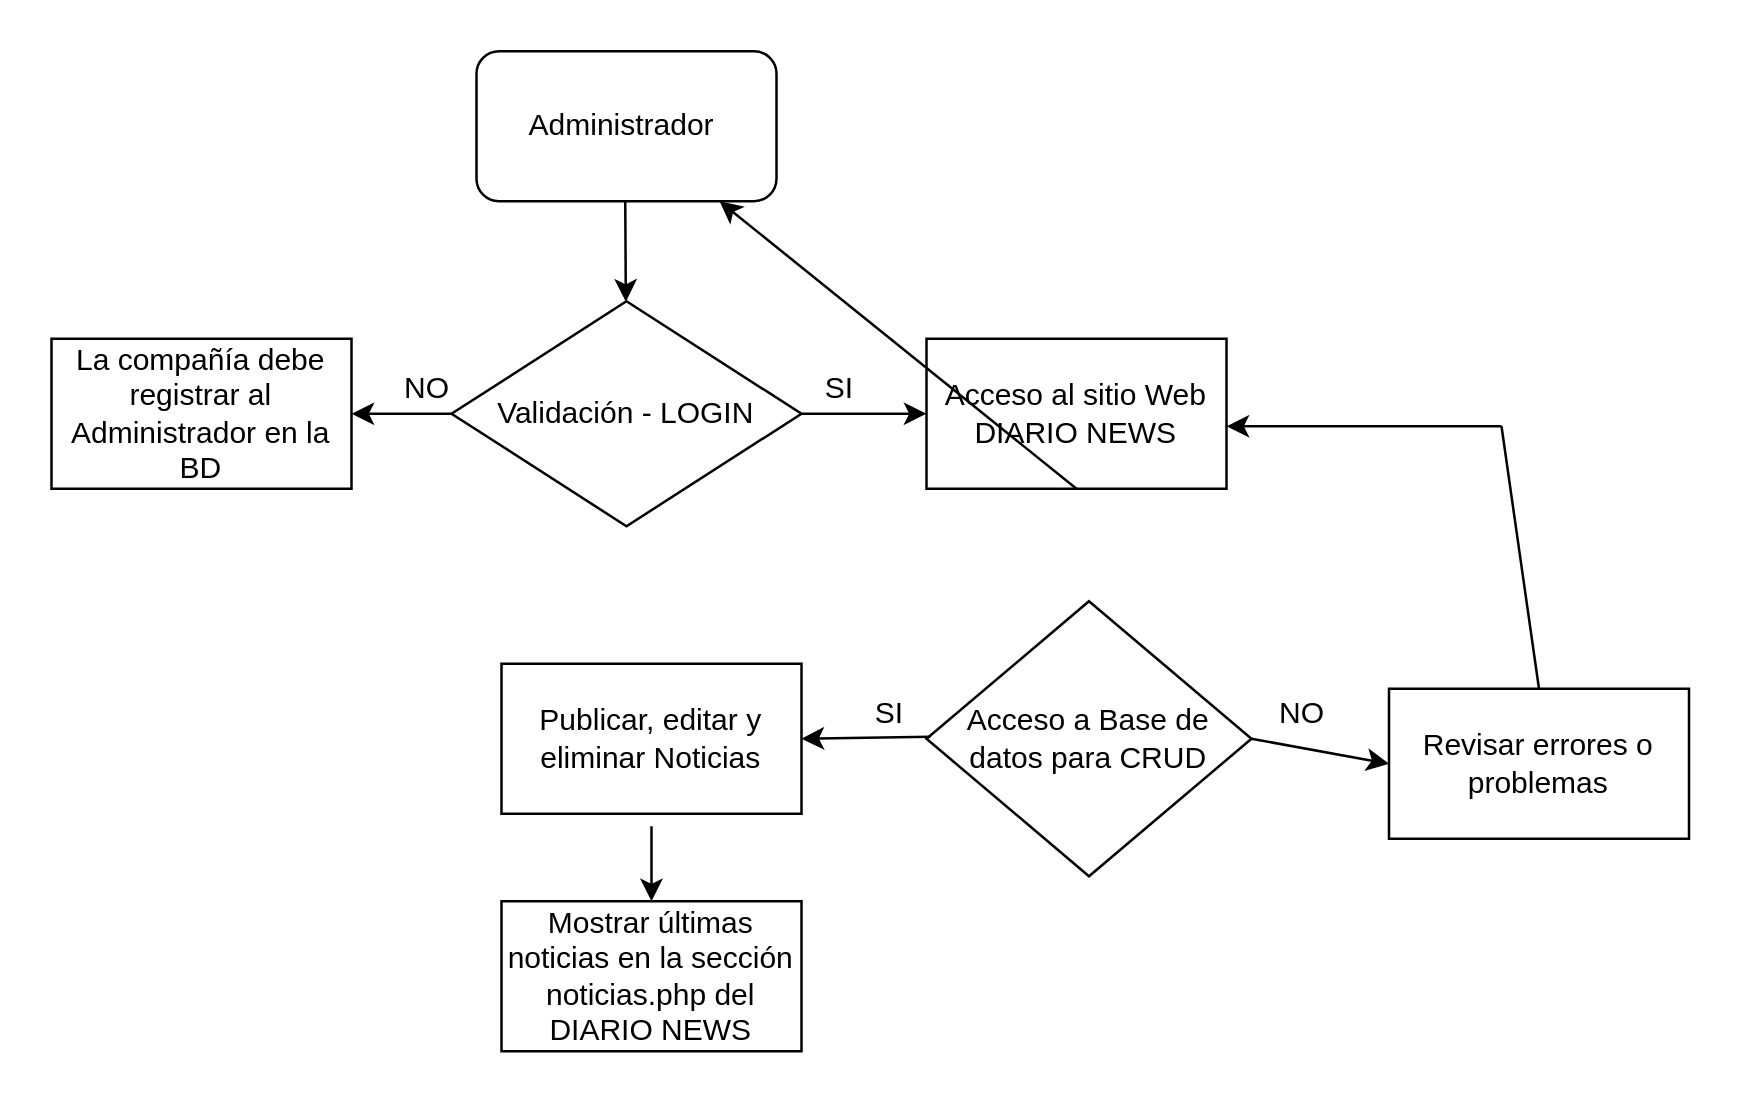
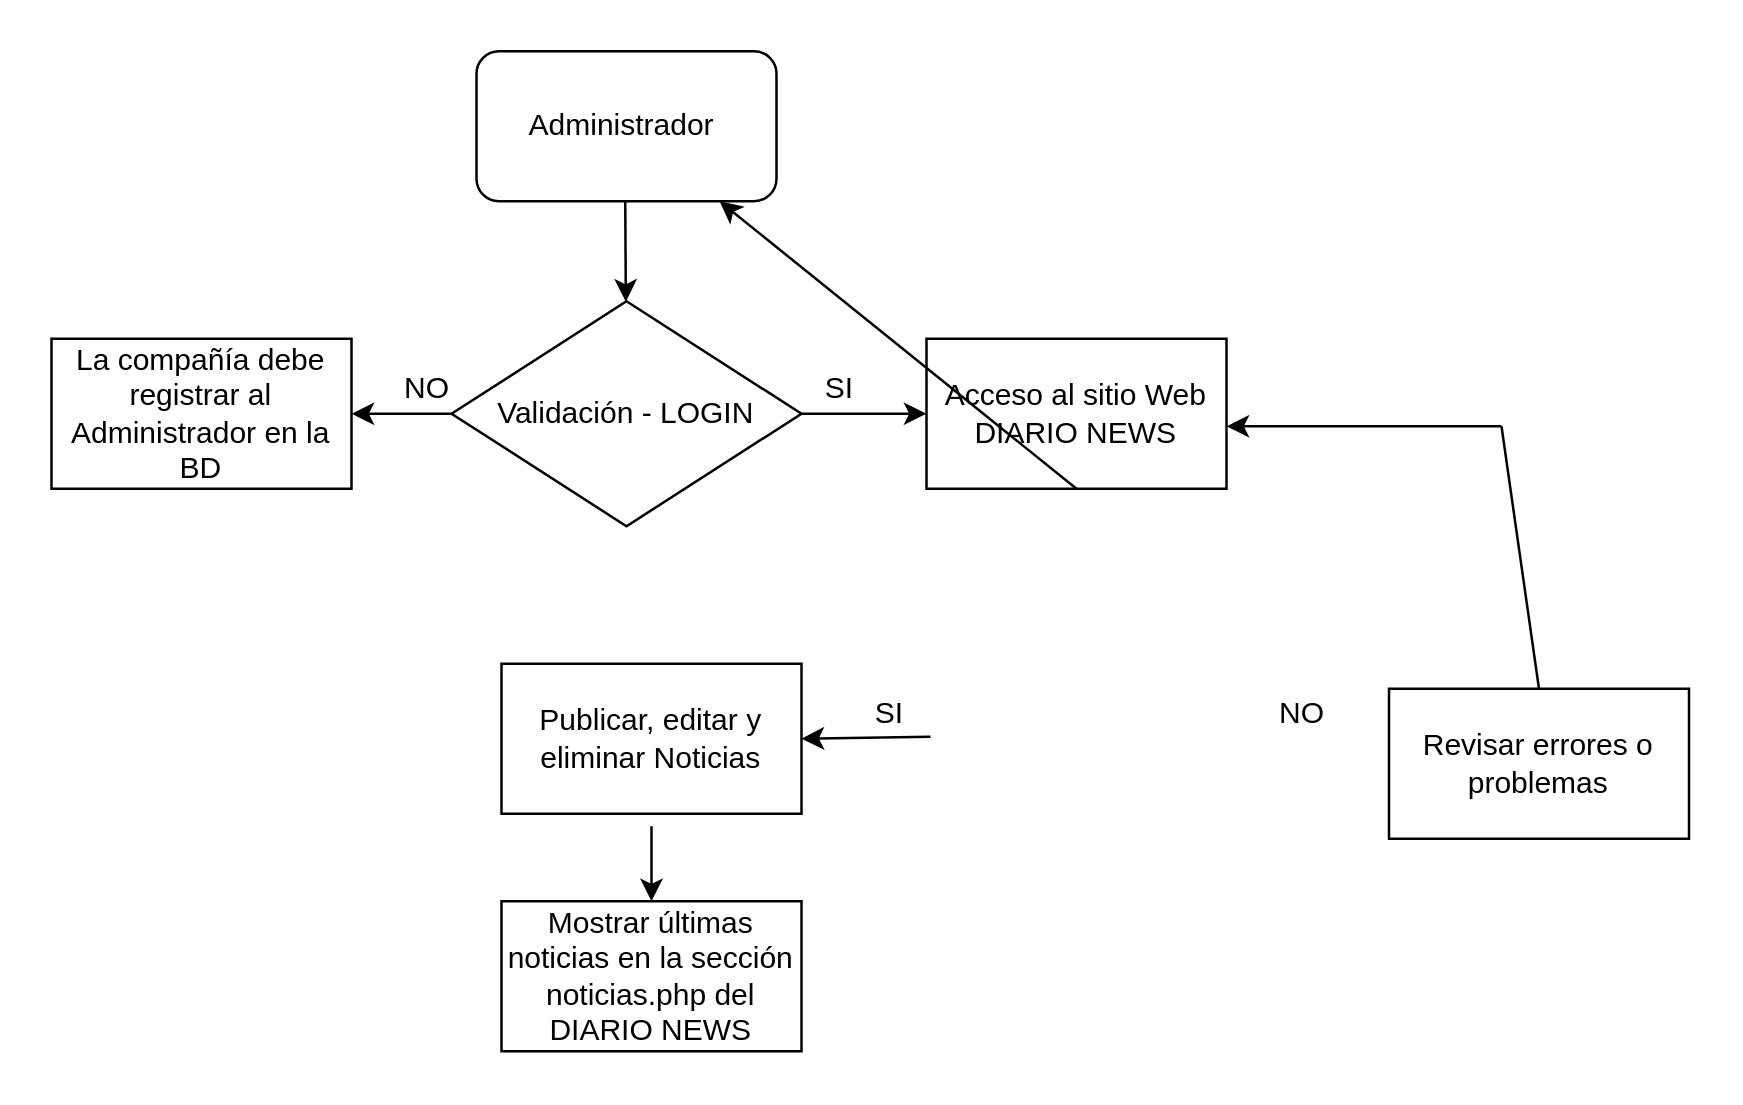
(1089, 739) -> none
(1312, 750) -> none
